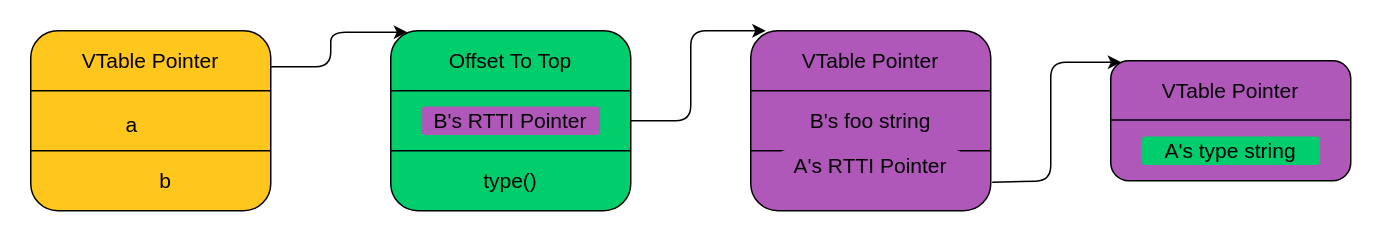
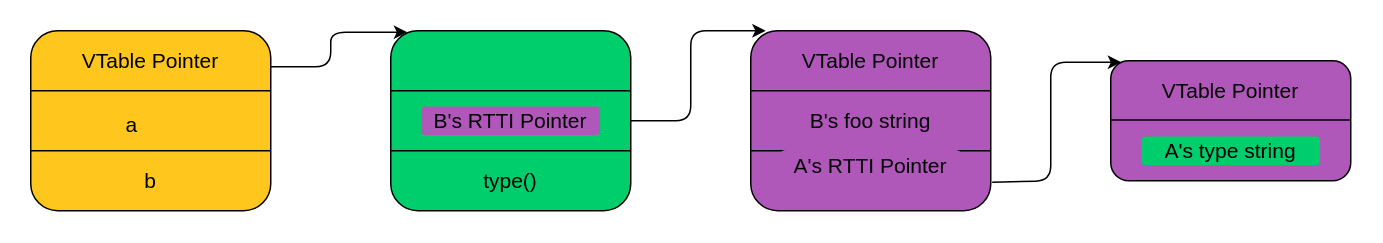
(511, 61) -> none
(166, 181) -> (151, 181)
